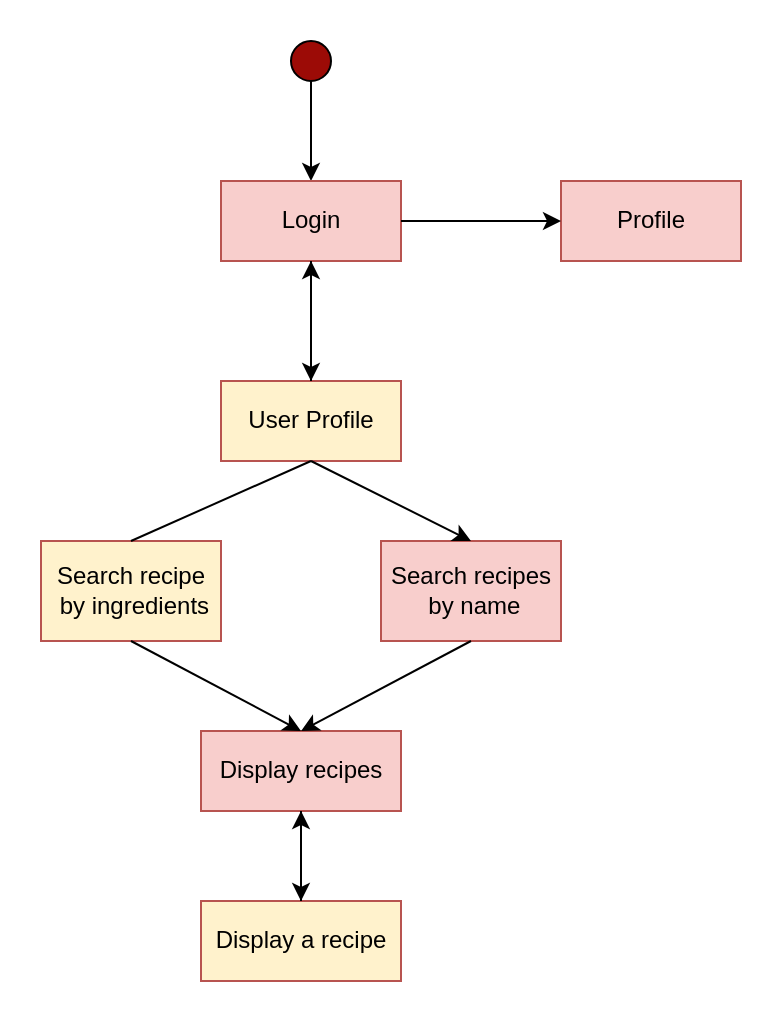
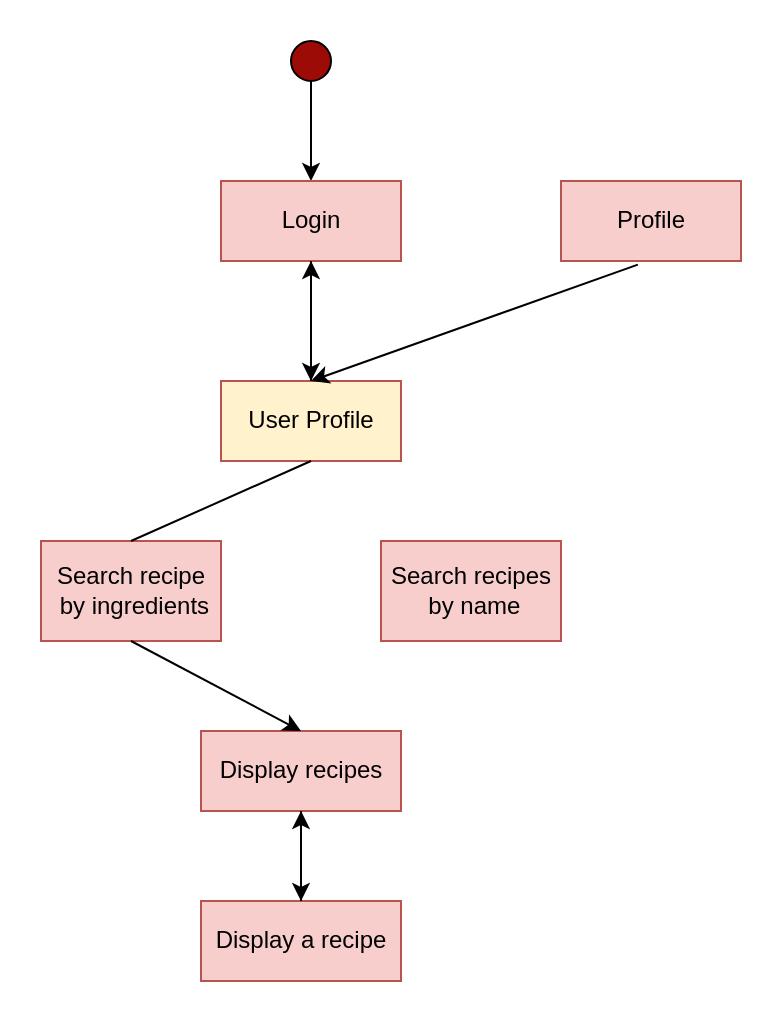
(474, 221) -> none
none -> (480, 321)
(385, 498) -> none
(131, 591) -> (131, 591)
(392, 683) -> none
(301, 941) -> (301, 941)
